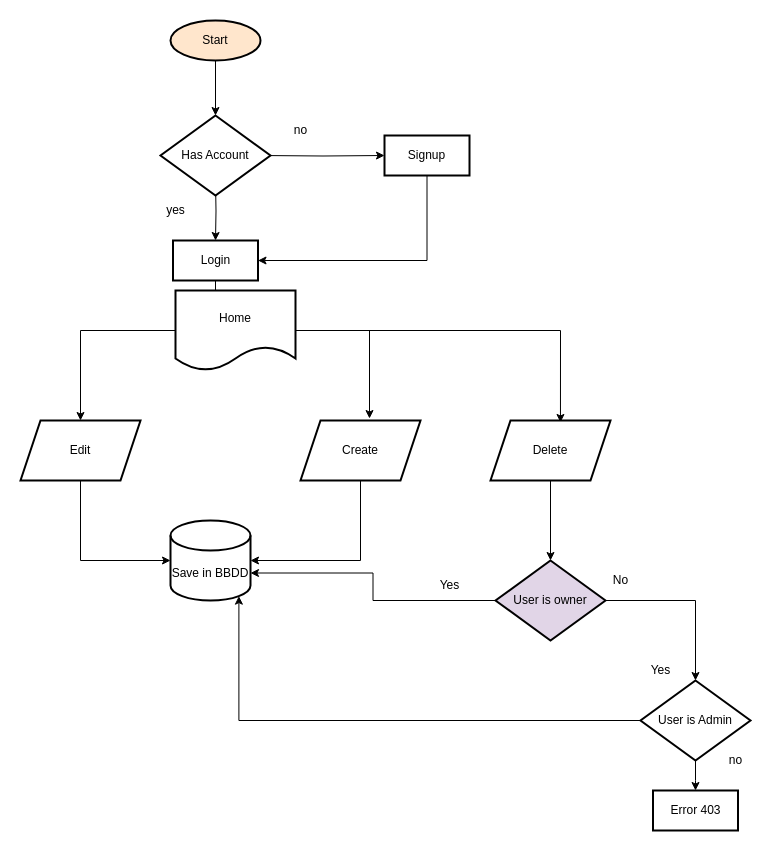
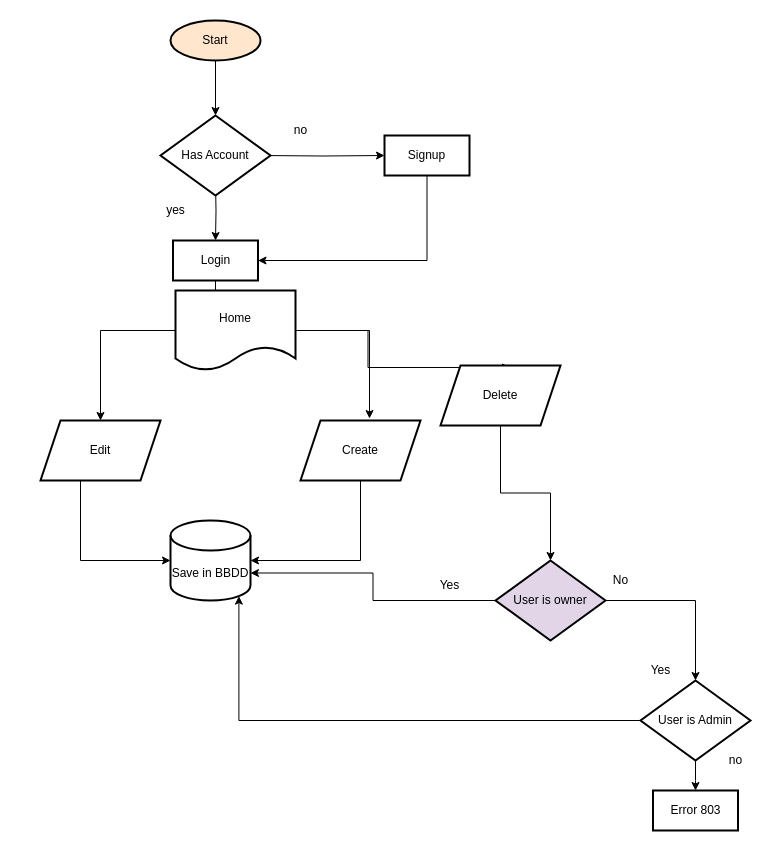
(81, 451) -> (101, 451)
(551, 451) -> (501, 396)
(696, 811) -> (696, 811)
